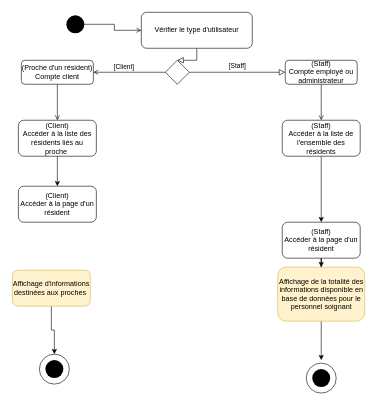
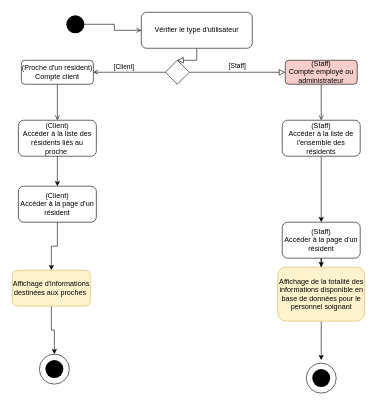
(321, 72) -> (321, 72)
none -> (56, 246)
